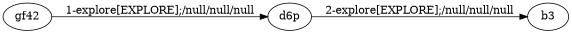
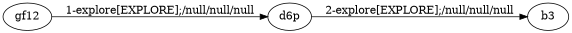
(27, 17) -> (27, 17)
